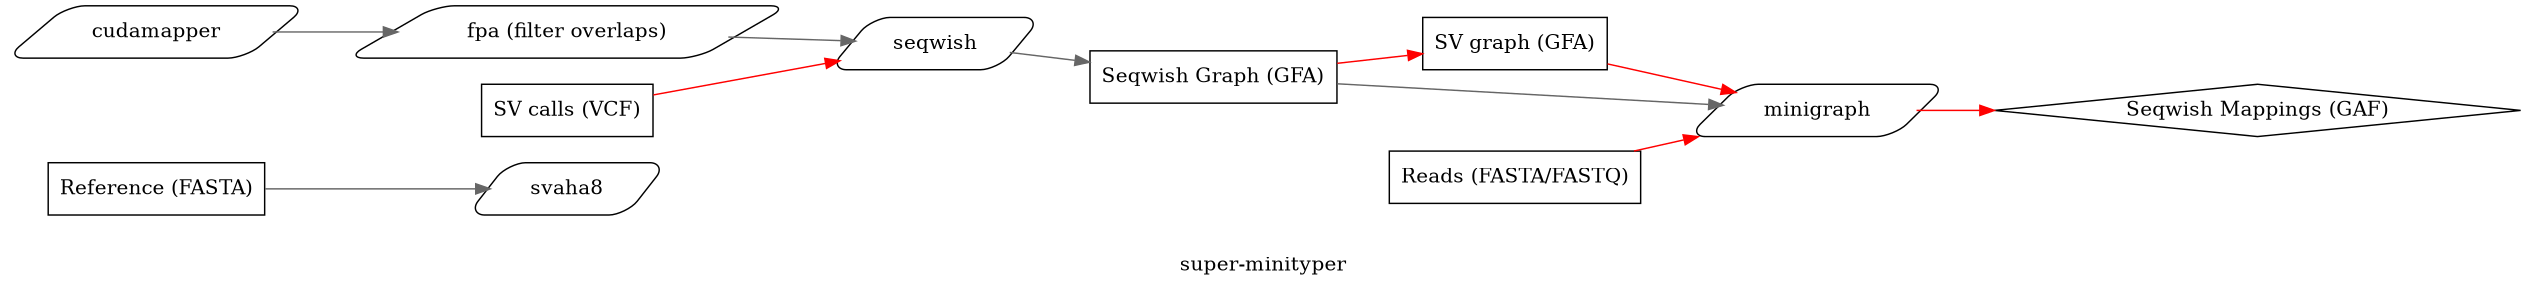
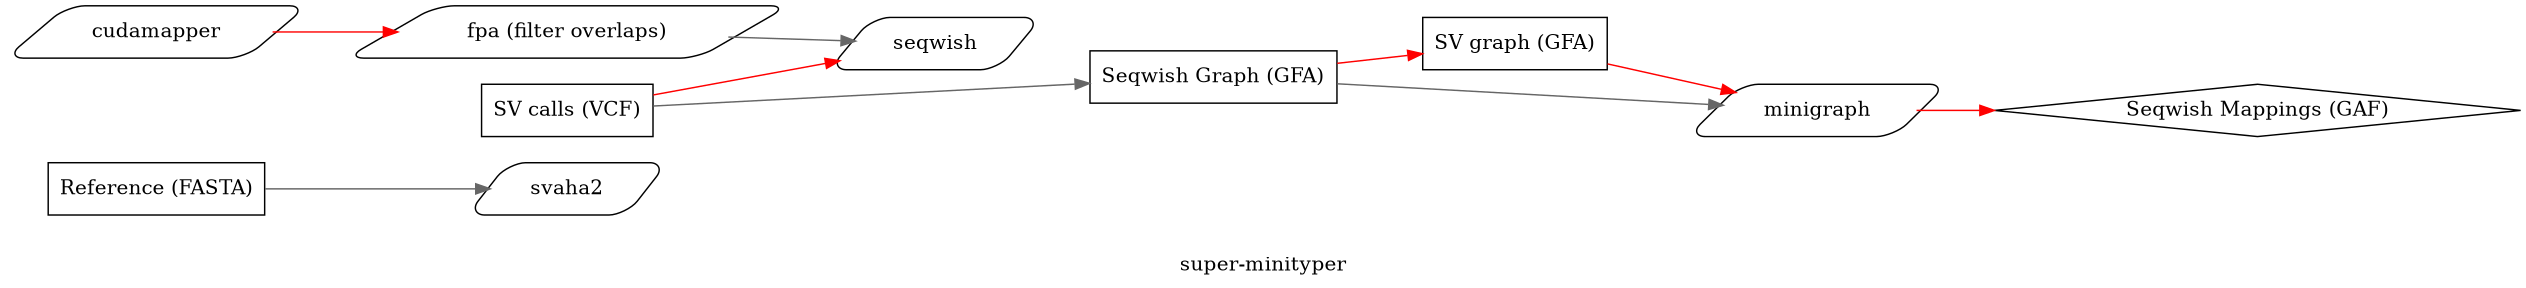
(328, 32) -> (328, 32)
(1042, 56) -> (864, 95)
(1515, 177) -> none
(567, 189) -> (567, 189)
